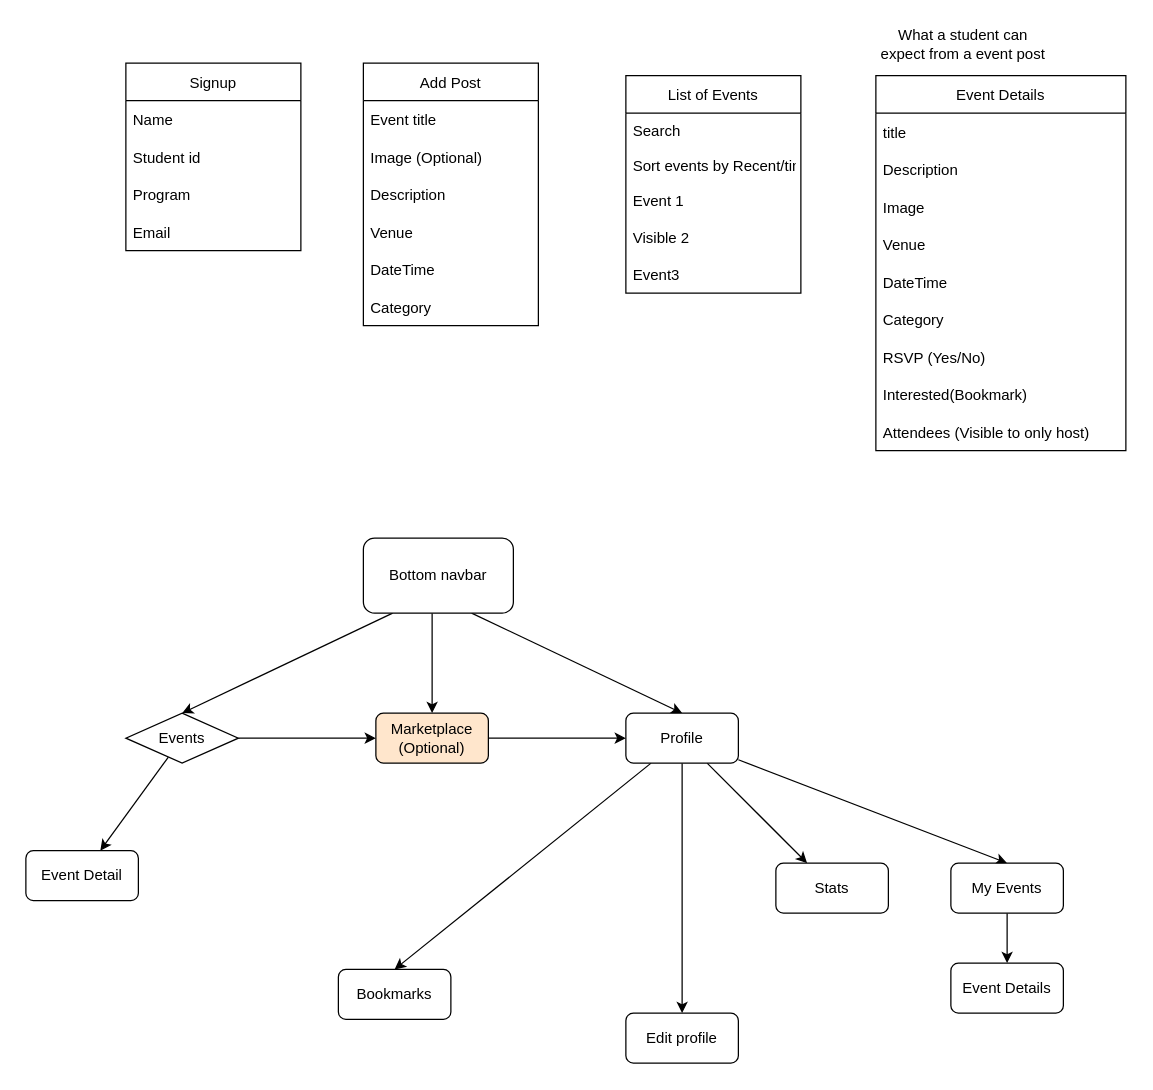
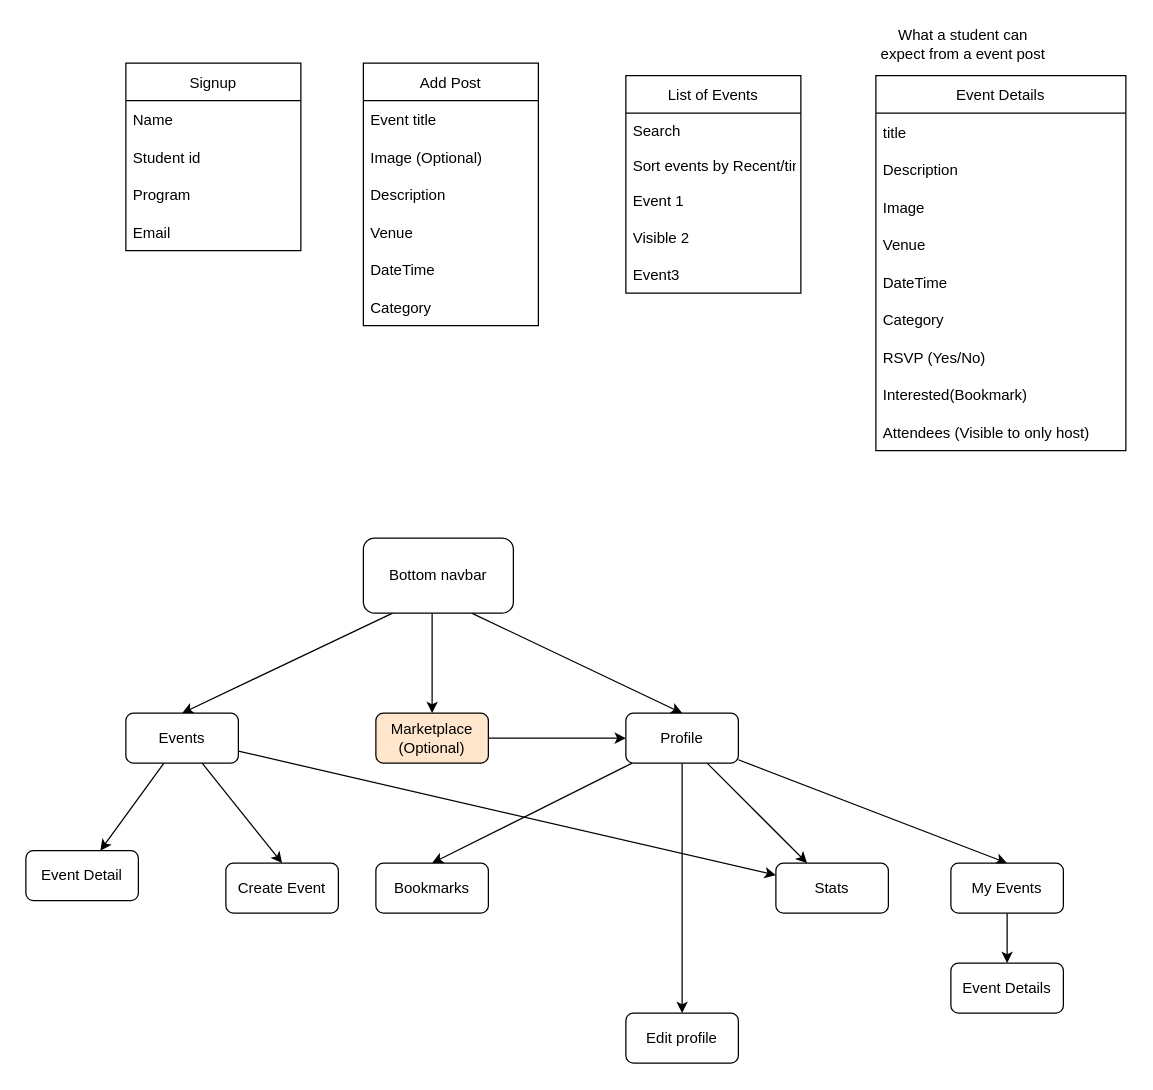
(182, 738) -> (182, 738)
(302, 738) -> (503, 812)
none -> (239, 810)
none -> (282, 888)
(394, 994) -> (432, 888)
